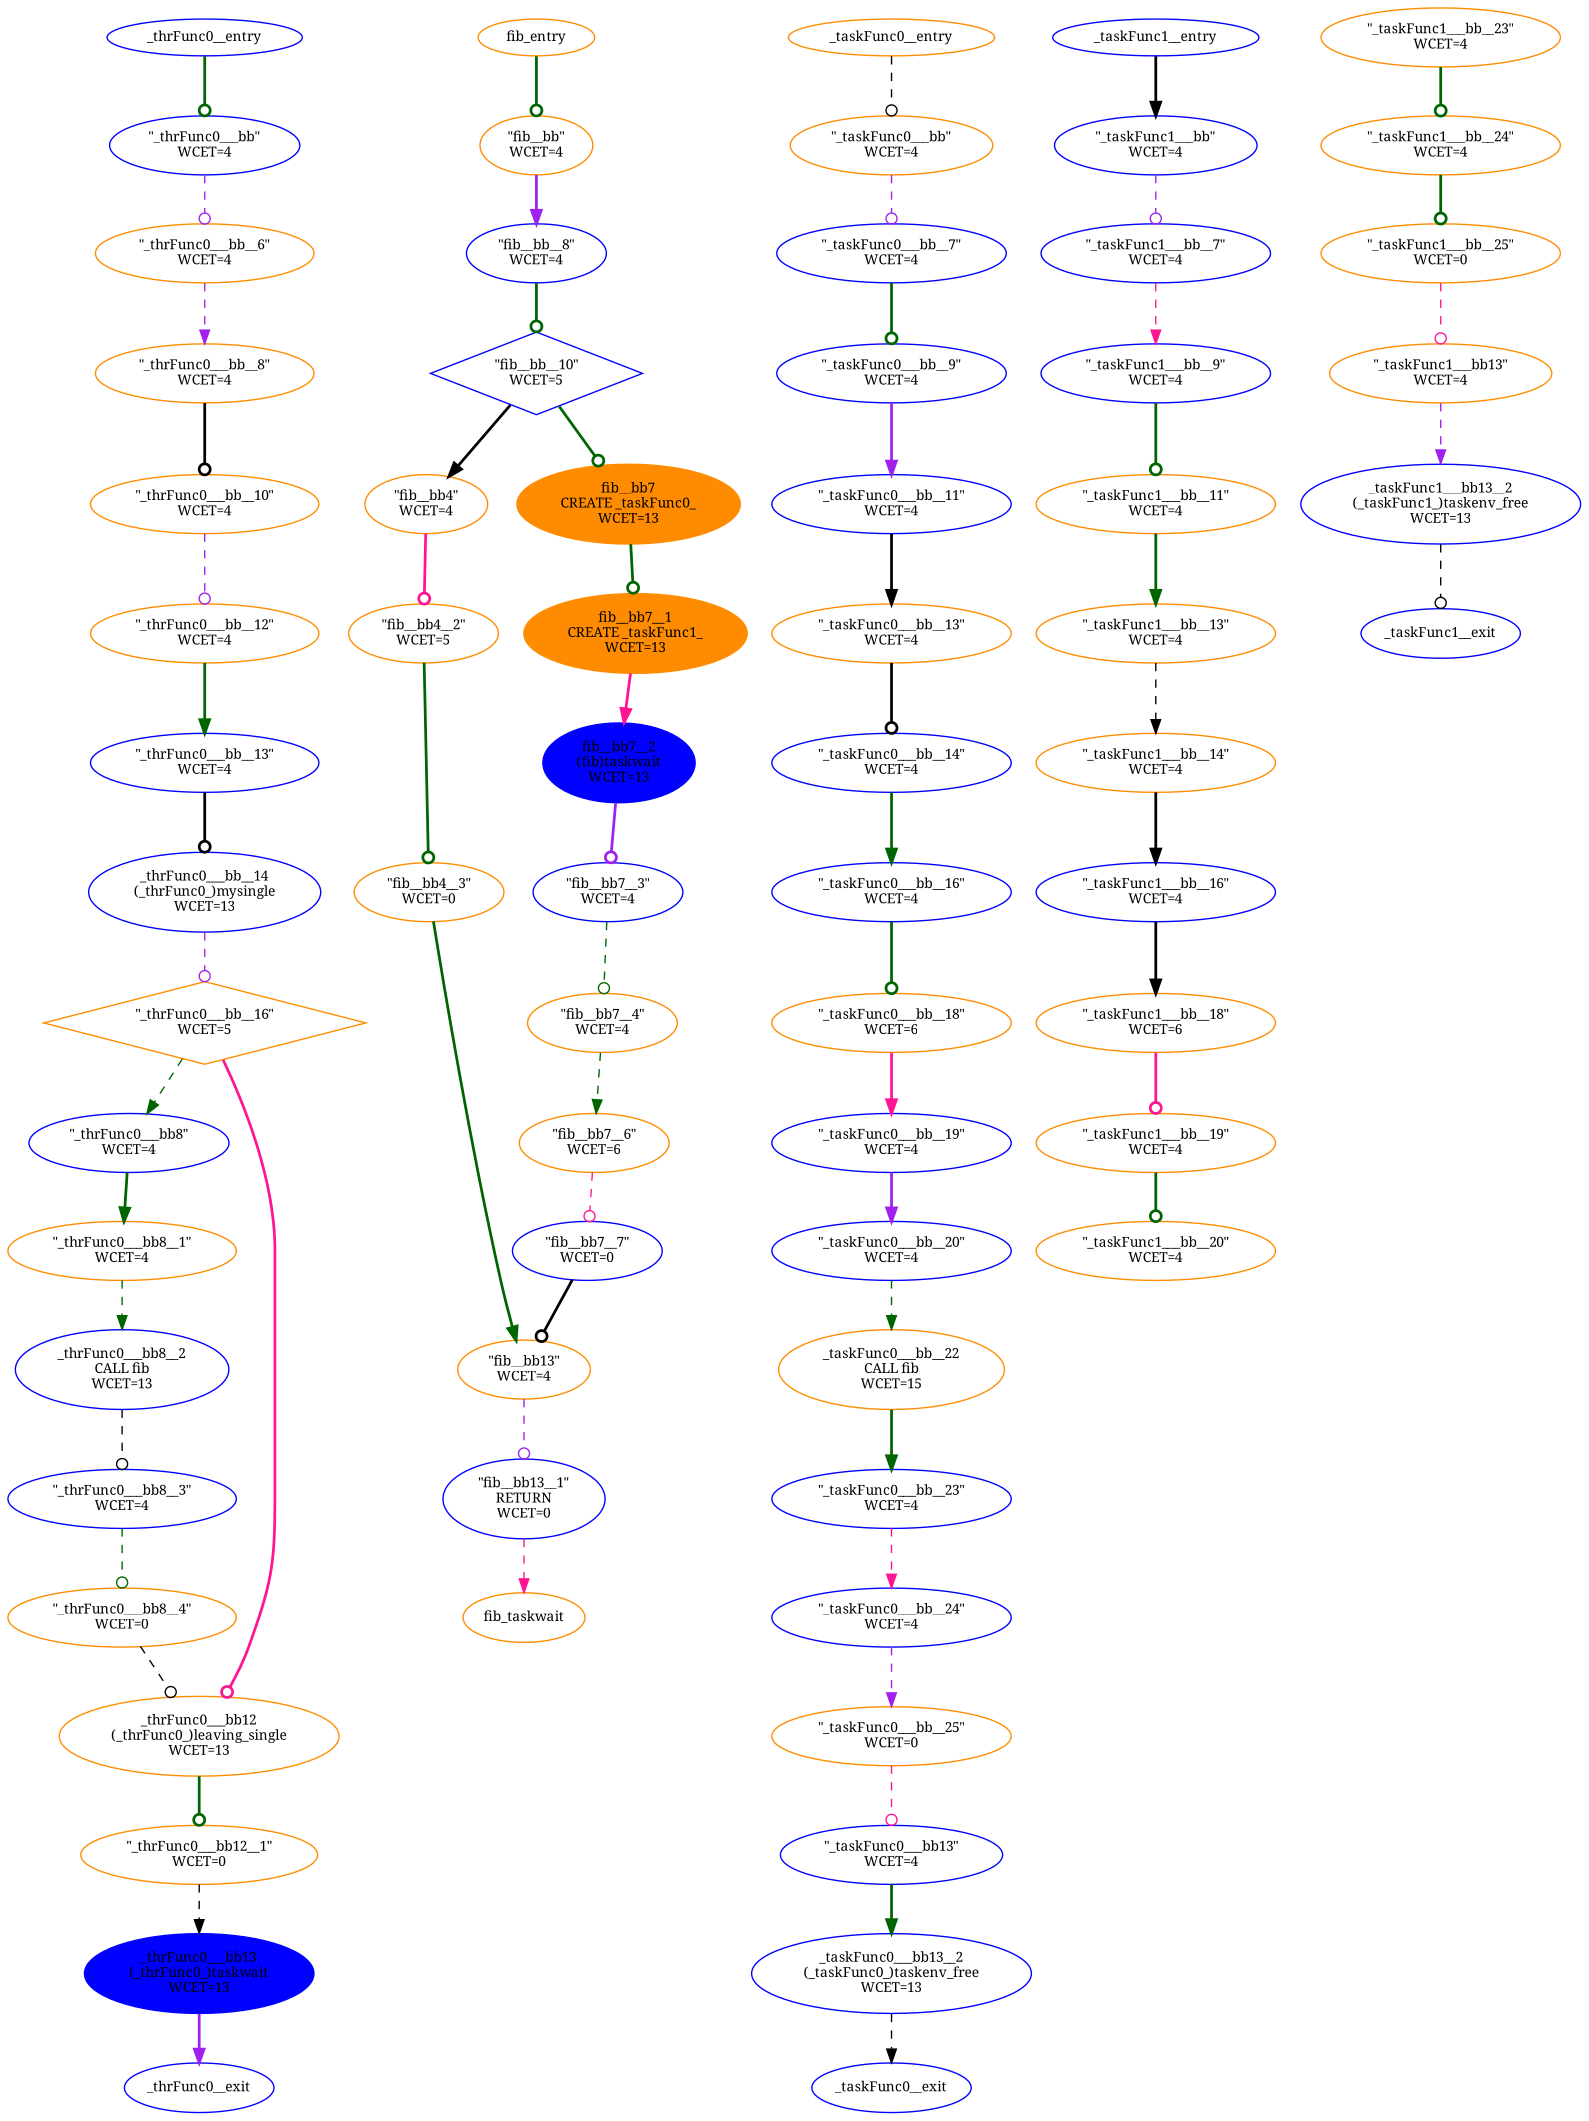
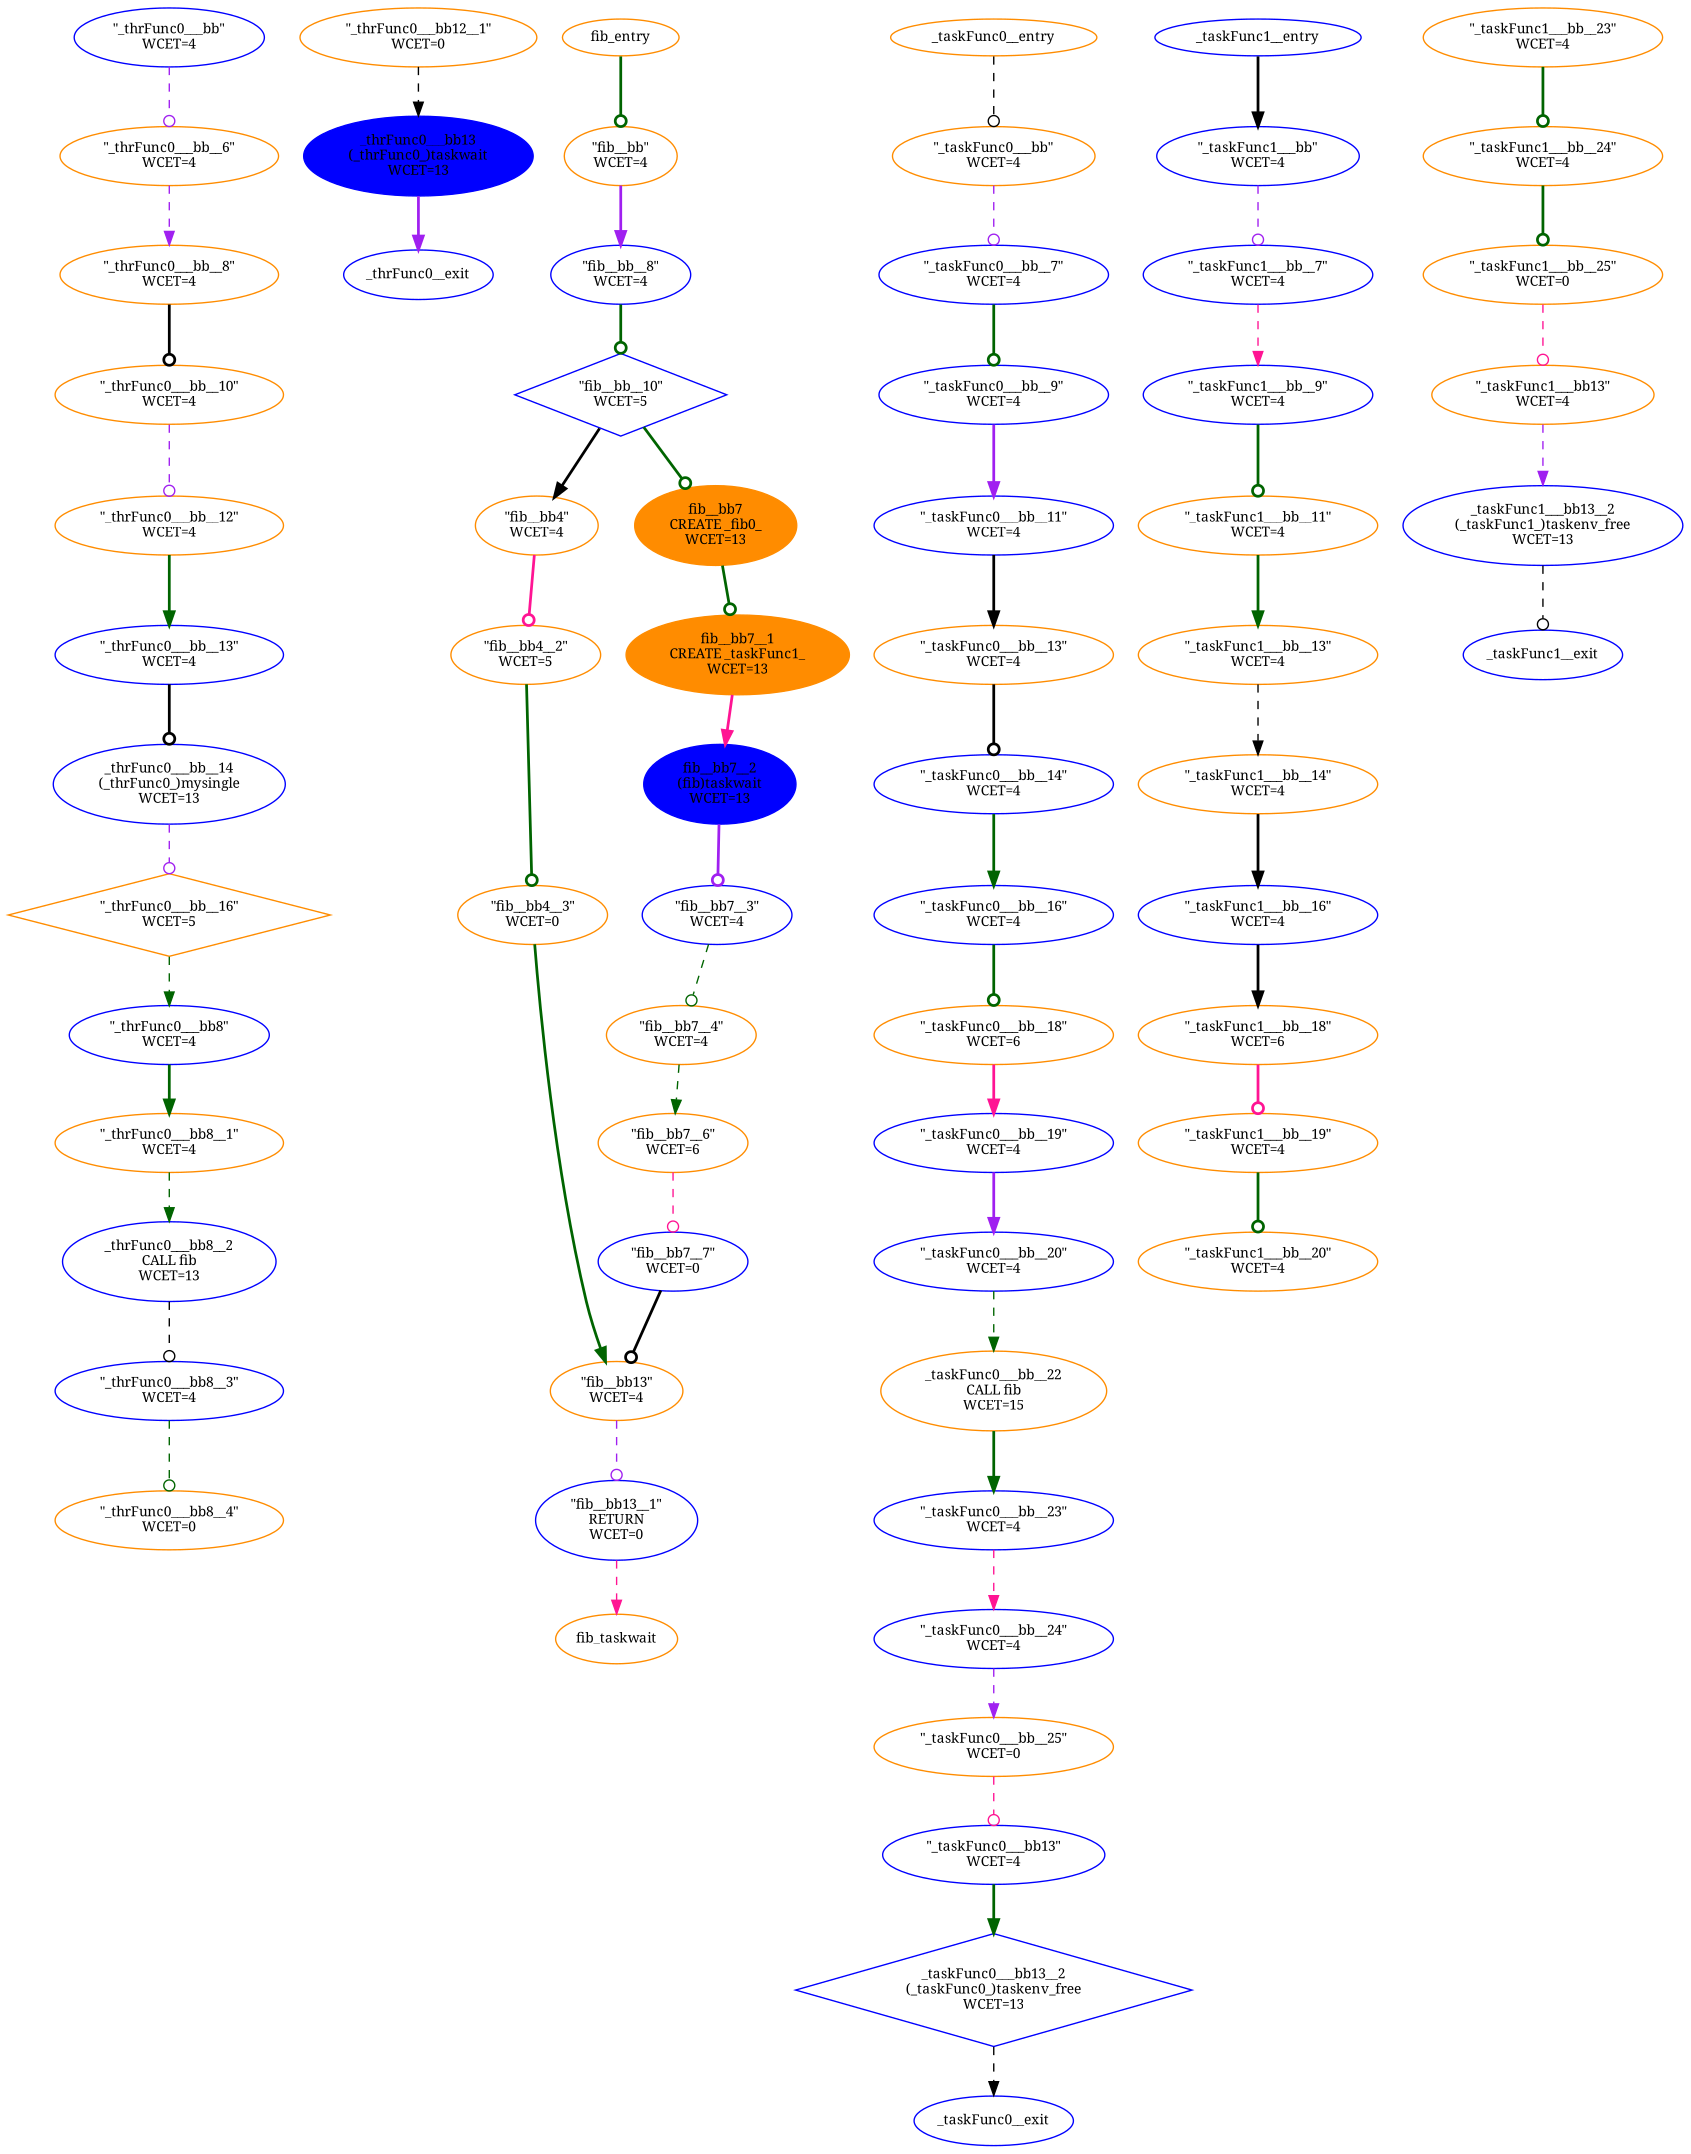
(205, 37) -> none
(629, 504) -> (716, 526)
(199, 1736) -> none
(892, 1973) -> (994, 1990)
